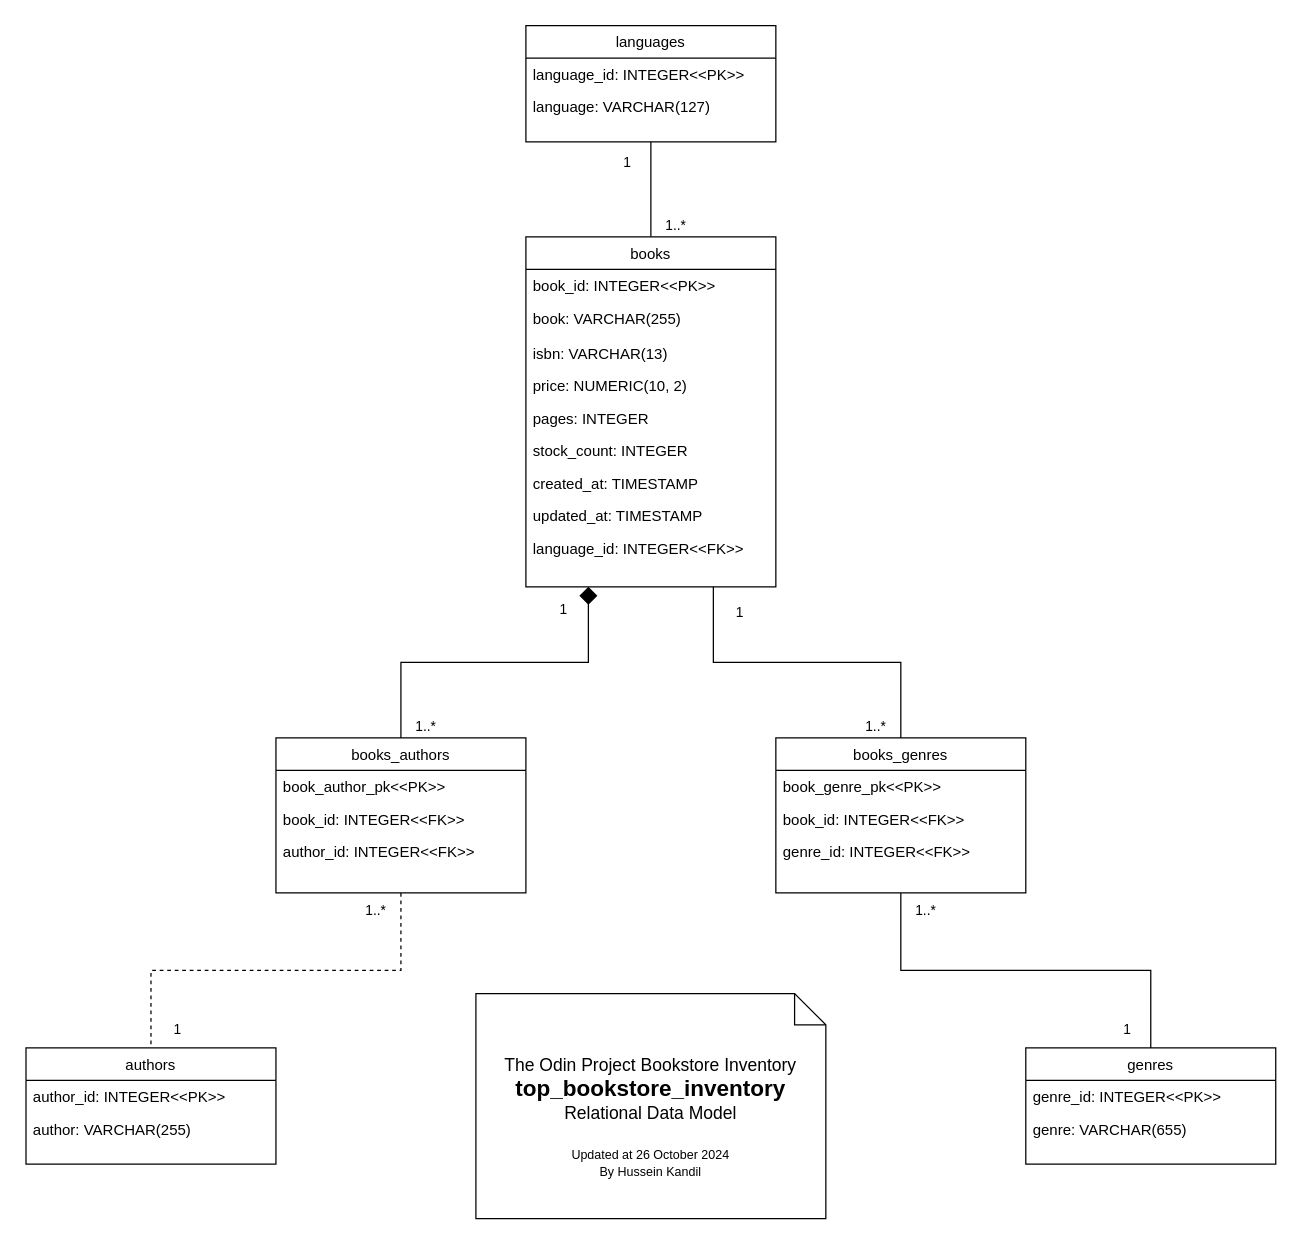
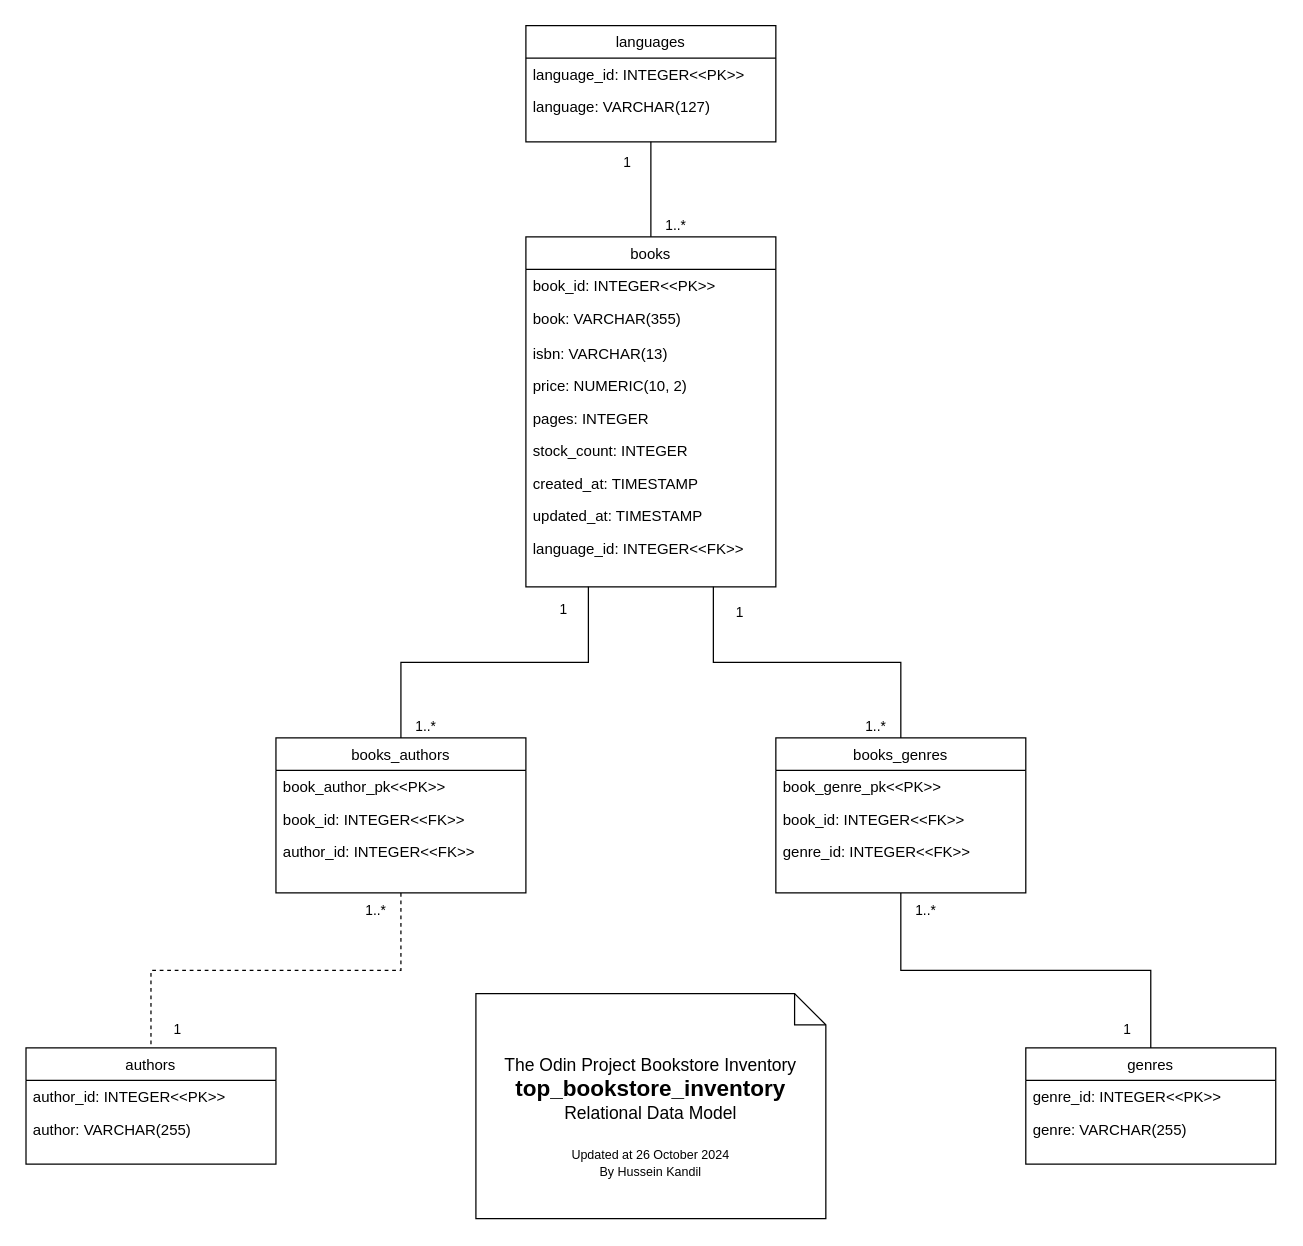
(604, 319) -> (604, 319)
(588, 605) -> (588, 597)
(1108, 1130) -> (1108, 1130)
